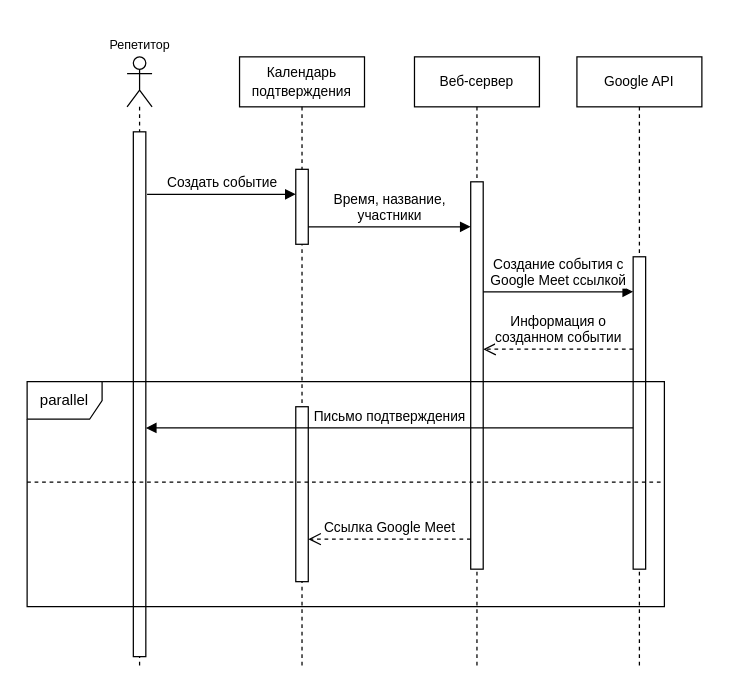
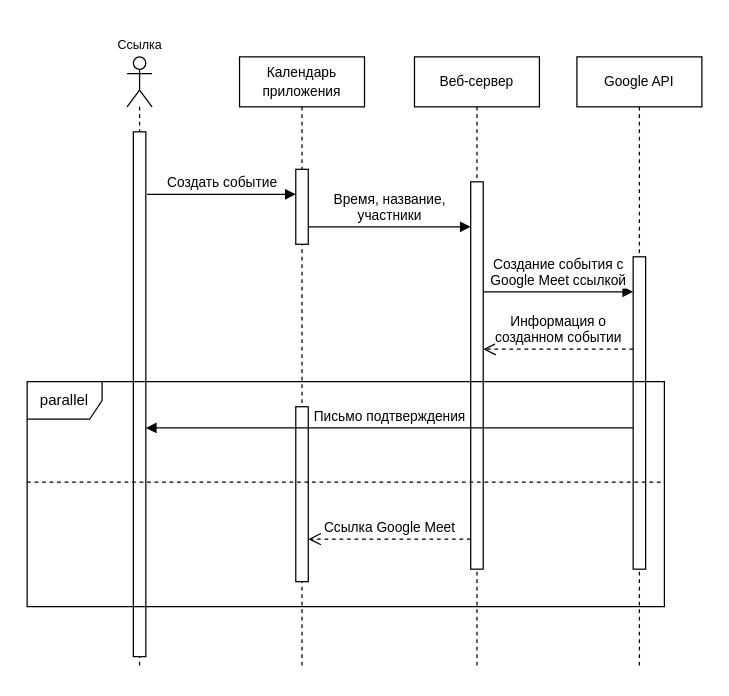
(140, 44) -> (140, 44)
(302, 82) -> (302, 82)
